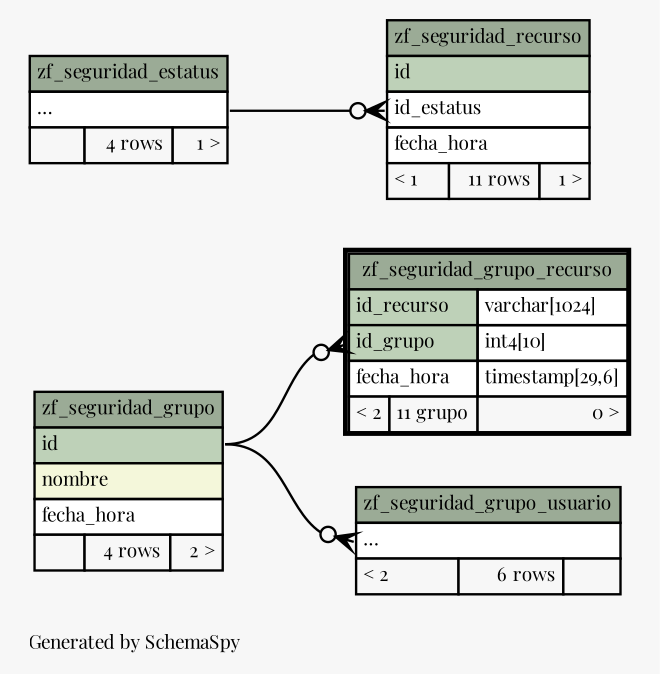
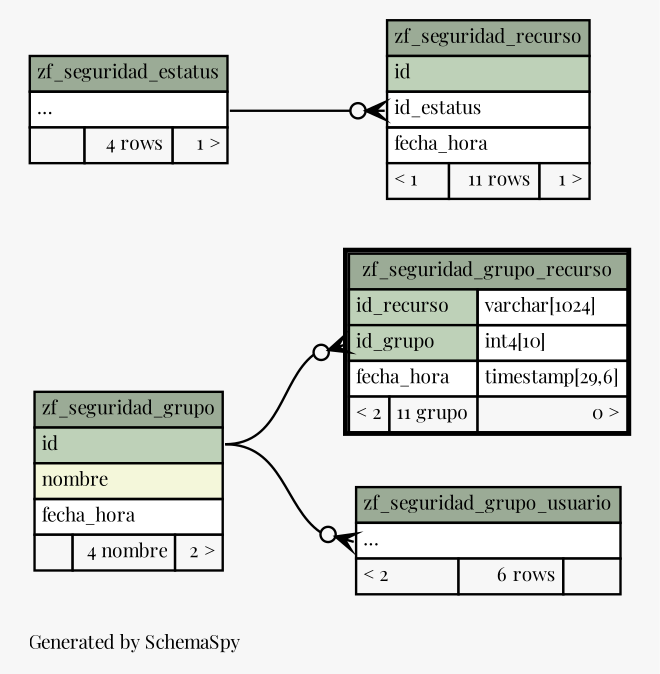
(133, 551) -> (127, 551)
